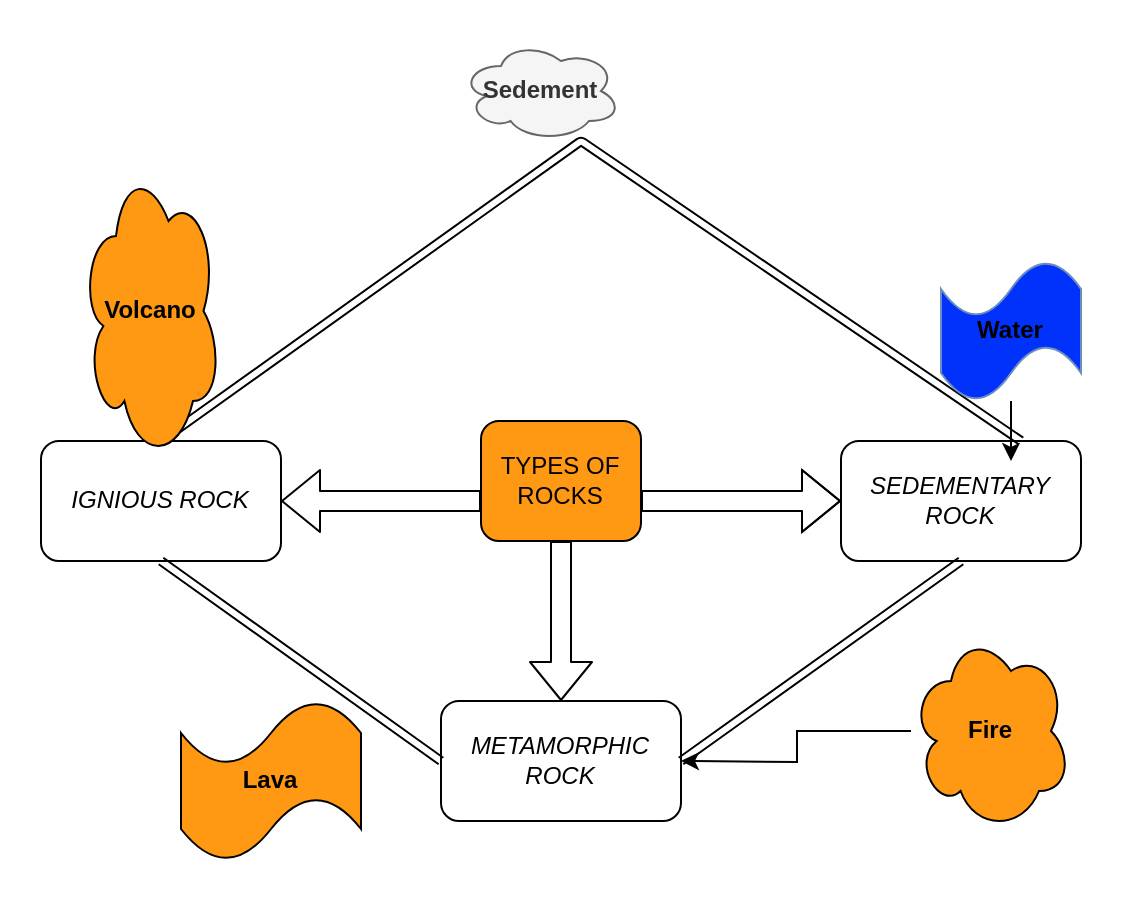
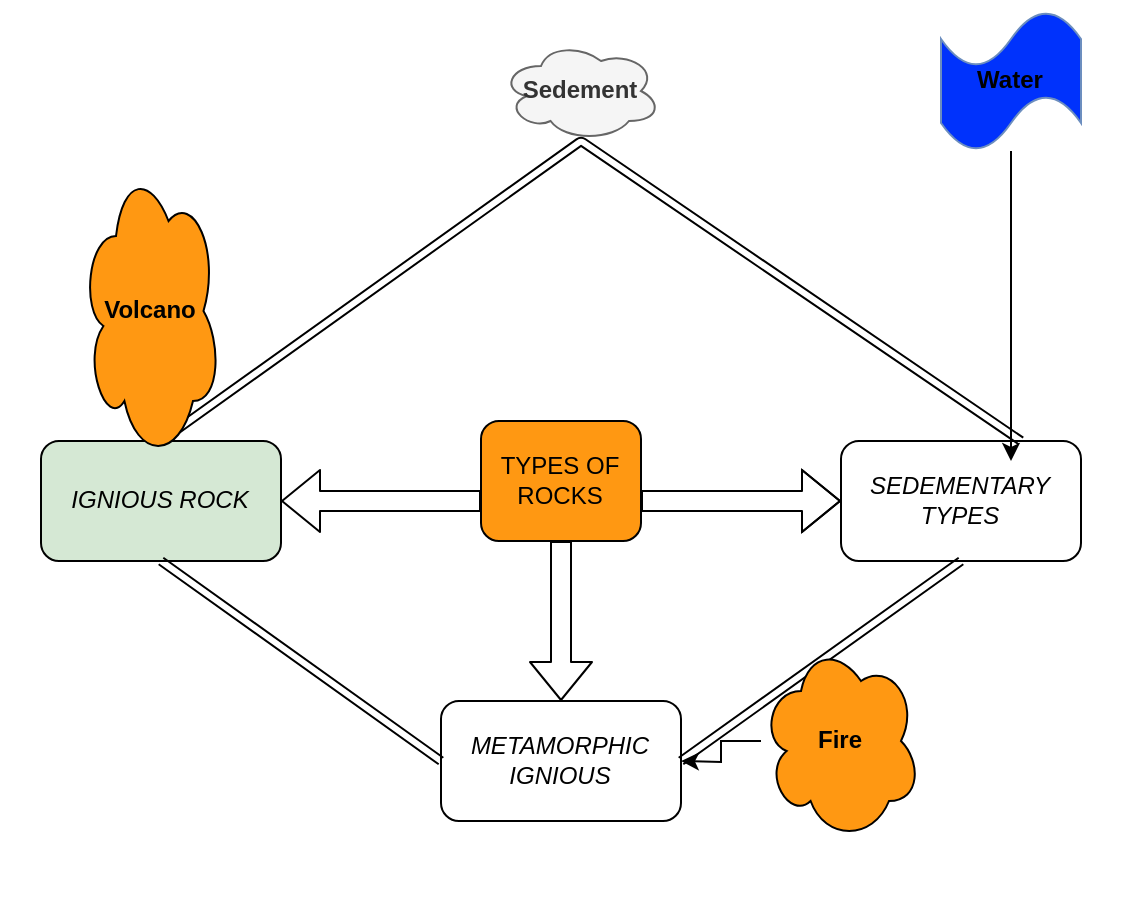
(541, 91) -> (581, 91)
(1011, 331) -> (1011, 81)
(161, 501) -> (161, 501)
(961, 501) -> (961, 501)
(991, 731) -> (841, 741)
(561, 761) -> (561, 761)
(271, 781) -> none
